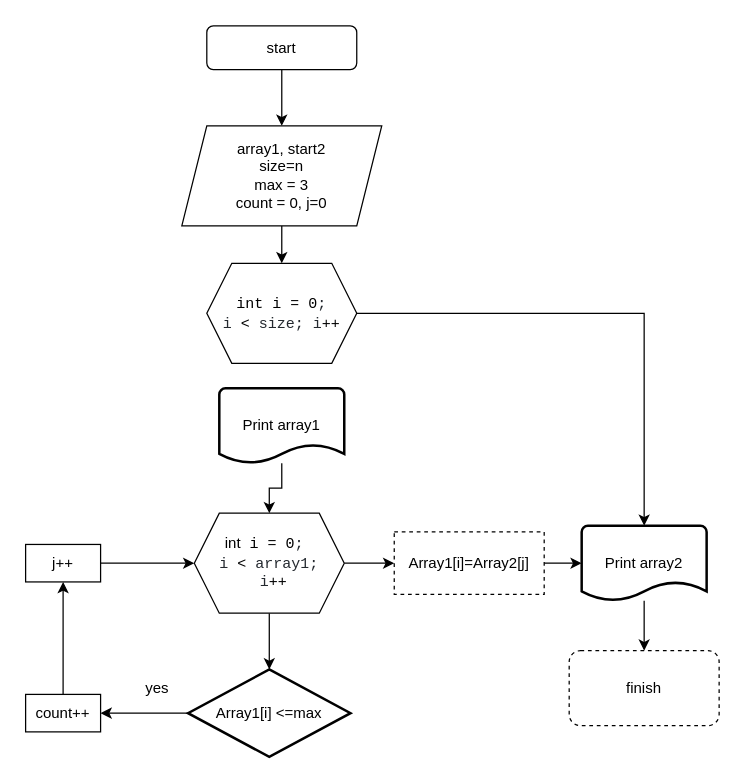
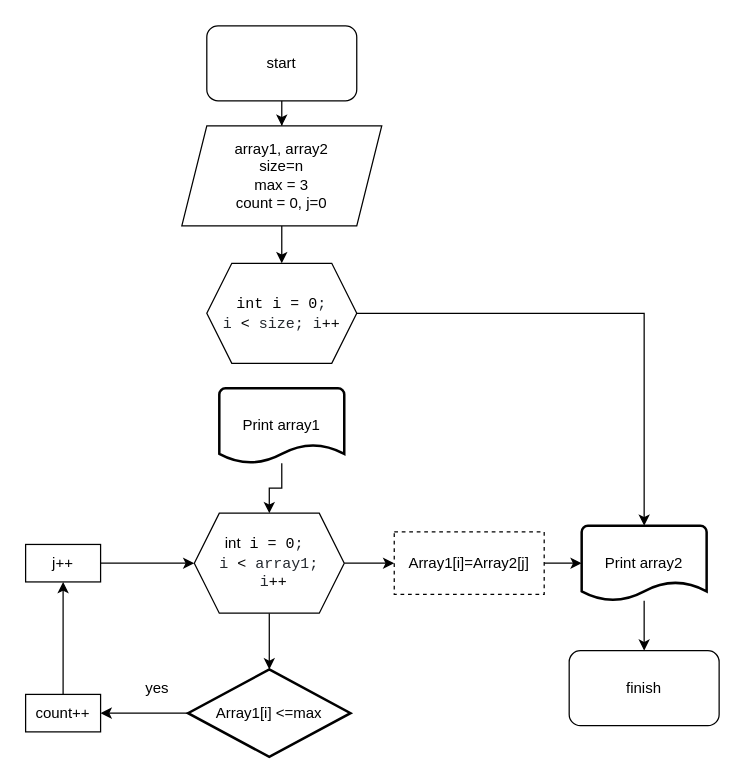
(282, 48) -> (282, 63)
(282, 176) -> (282, 176)
(644, 688) -> (644, 688)
